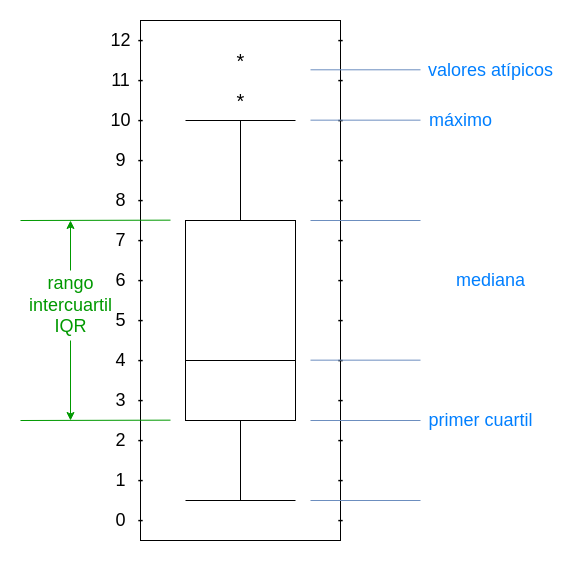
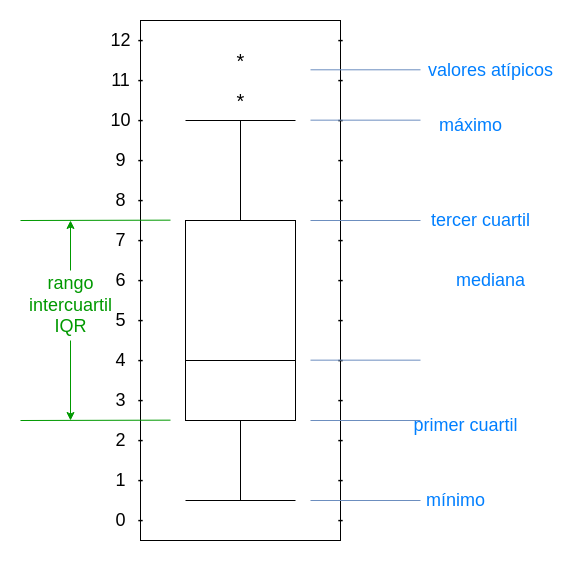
(461, 121) -> (471, 126)
none -> (481, 221)
(481, 421) -> (466, 426)
none -> (456, 501)
